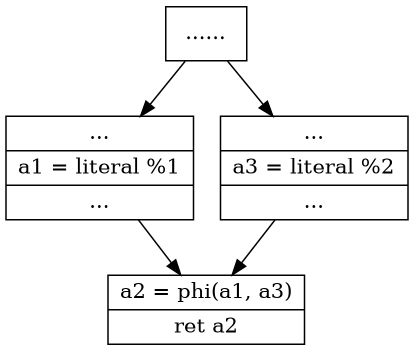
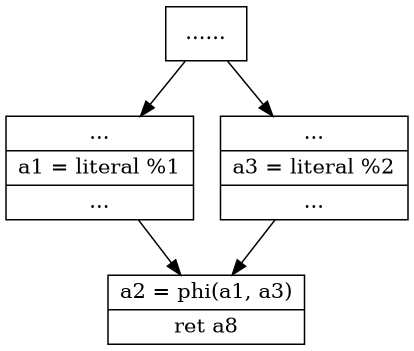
(206, 326) -> (206, 326)
